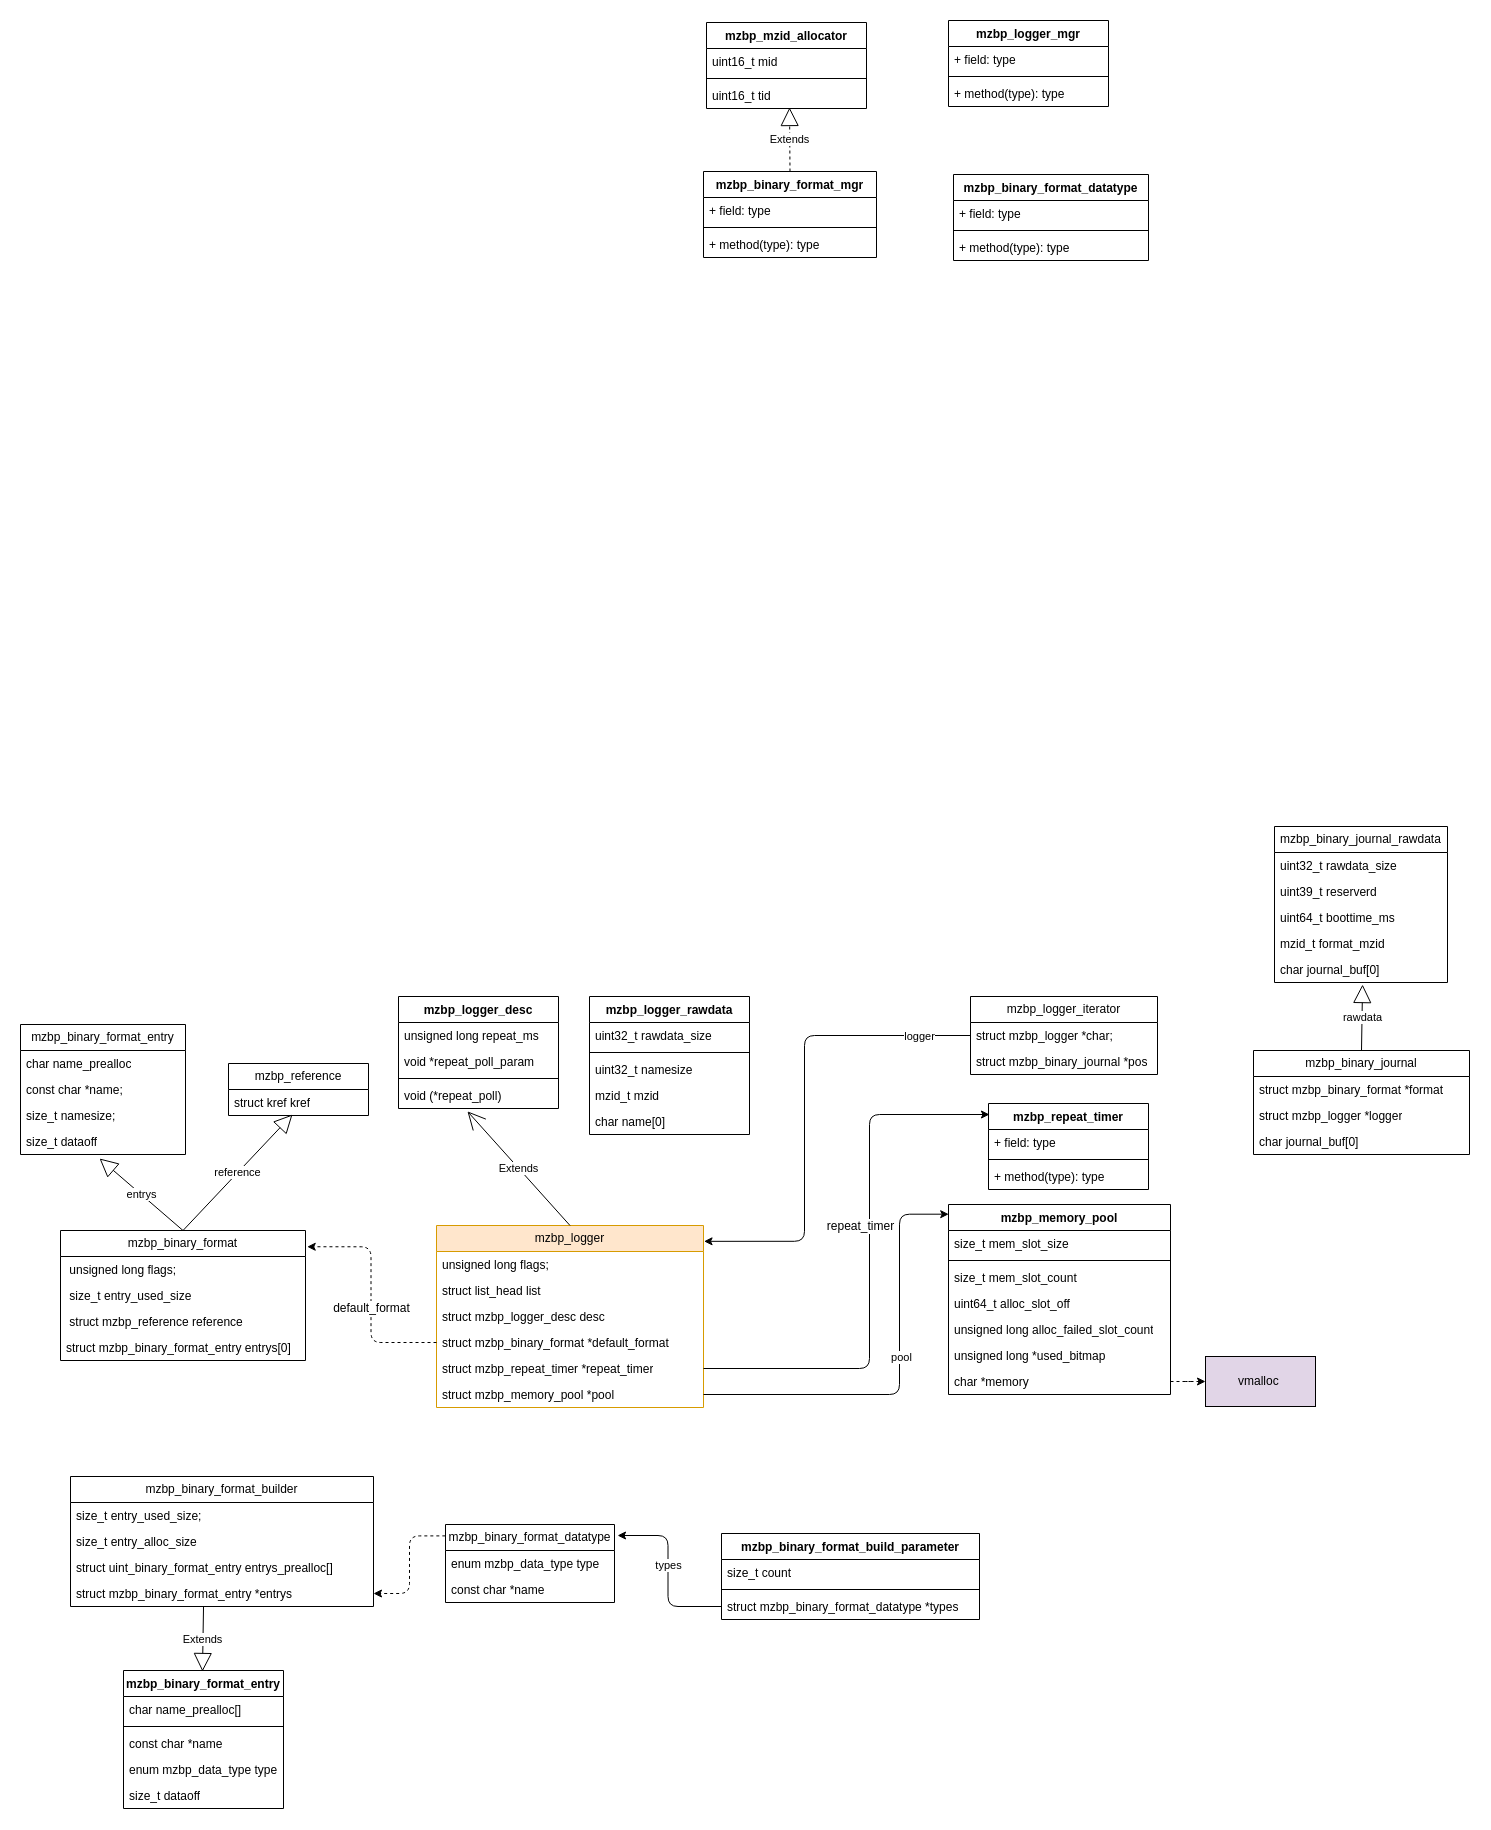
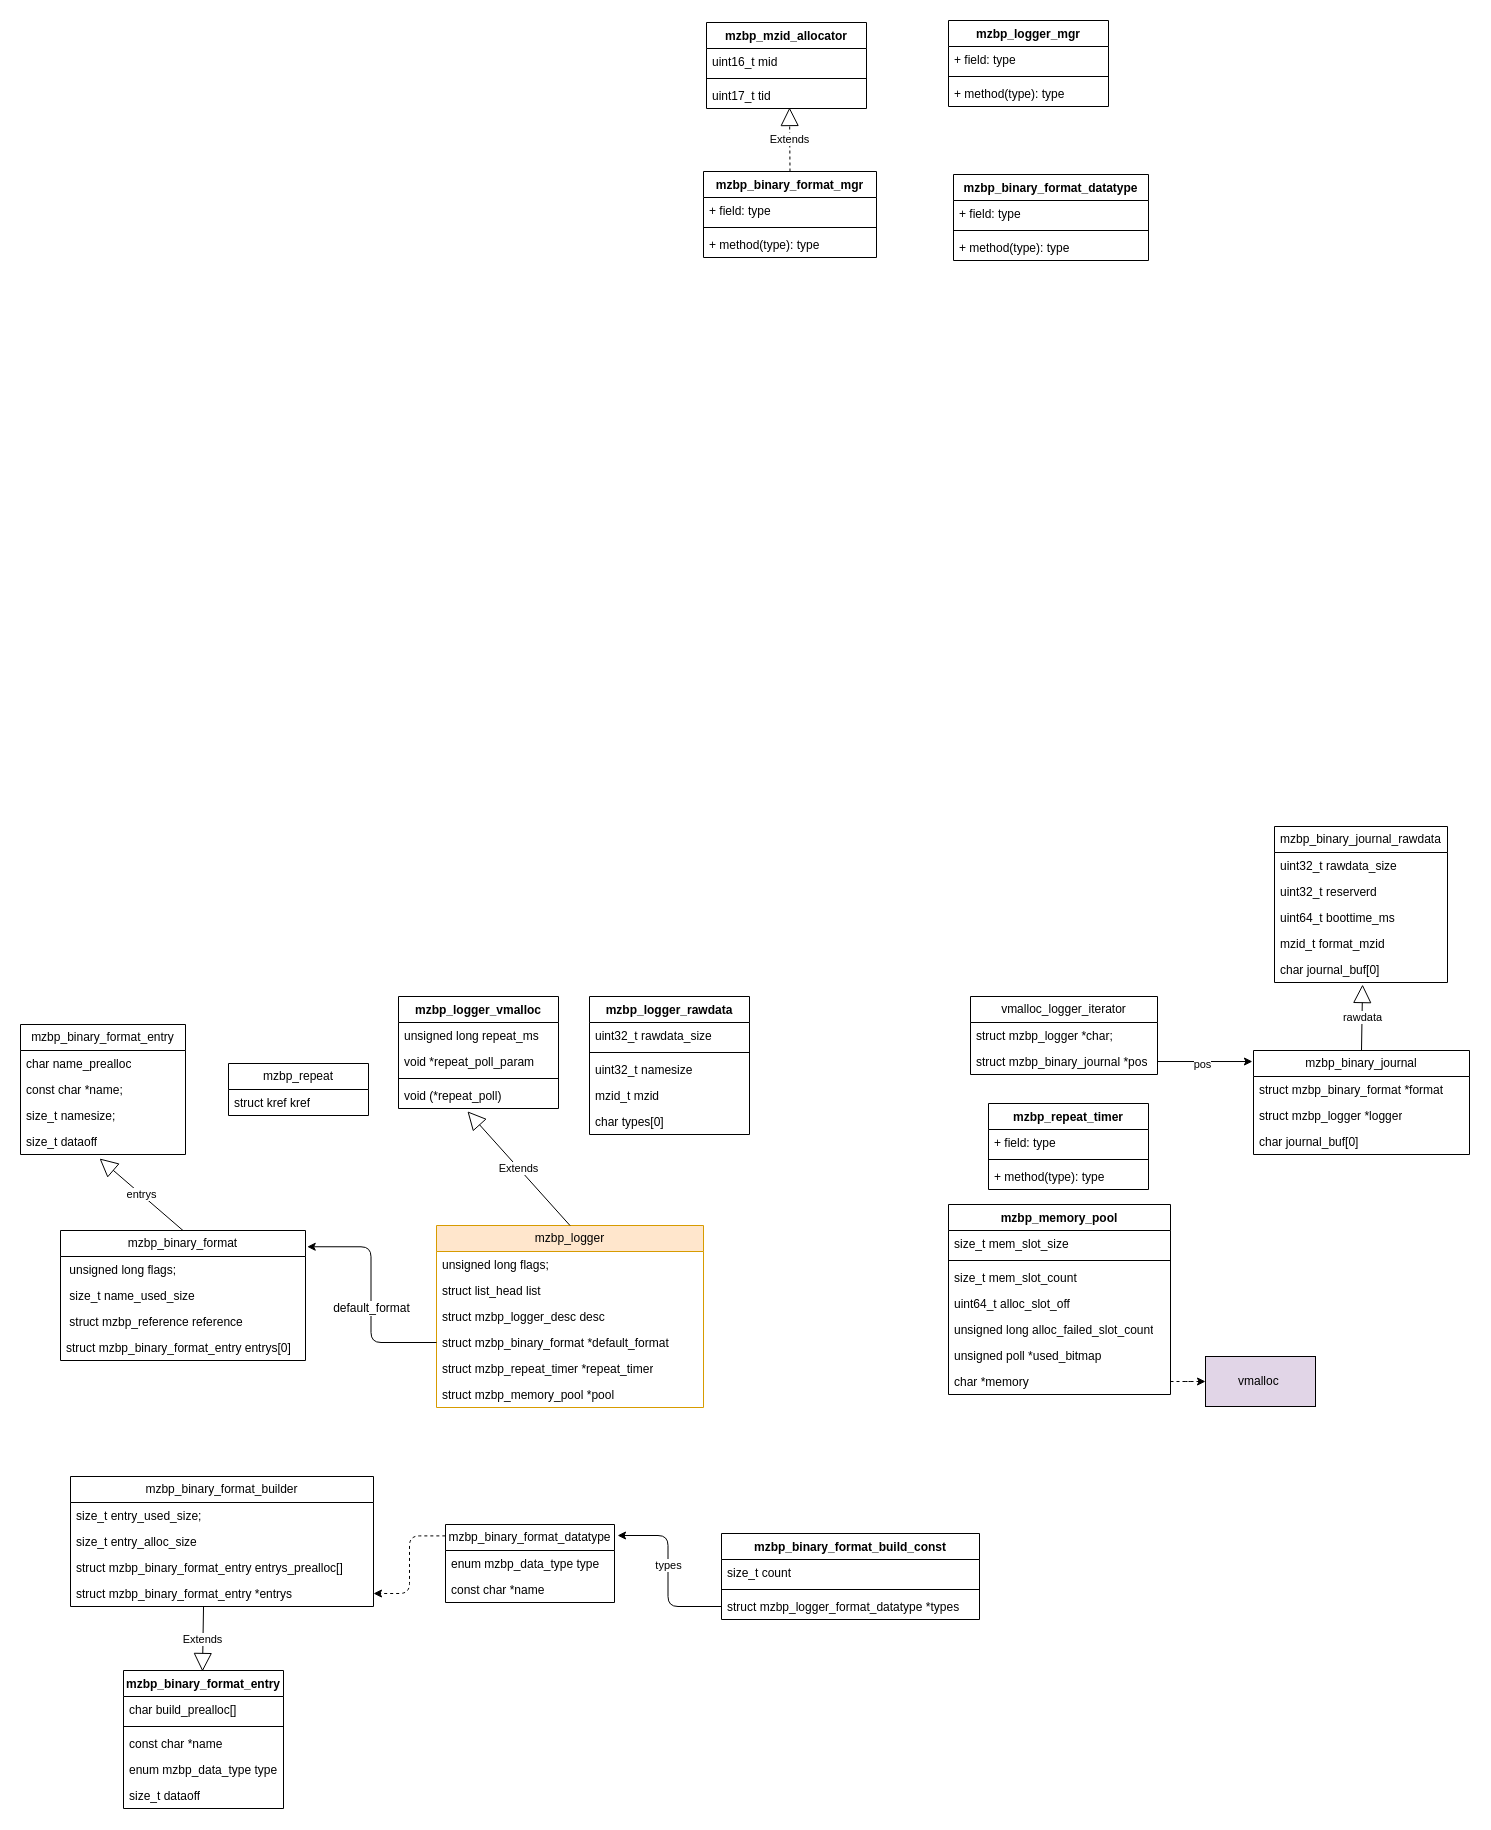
(748, 97) -> (748, 97)
(1338, 893) -> (1338, 893)
(1064, 1010) -> (1064, 1010)
(479, 1011) -> (479, 1011)
none -> (1202, 1062)
(299, 1077) -> (299, 1077)
(805, 1102) -> none
(475, 1120) -> (480, 1126)
(634, 1123) -> (638, 1123)
(233, 1178) -> none
(366, 1248) -> (366, 1248)
(870, 1268) -> none
(136, 1297) -> (132, 1297)
(1034, 1357) -> (1033, 1357)
(900, 1380) -> none
(851, 1548) -> (851, 1548)
(223, 1576) -> (223, 1576)
(852, 1615) -> (852, 1615)
(192, 1711) -> (192, 1711)
